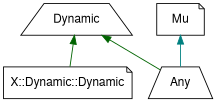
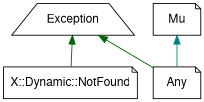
(77, 19) -> (73, 19)
(68, 83) -> (70, 83)
(181, 83) -> (177, 83)
